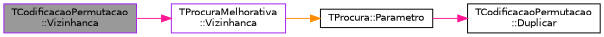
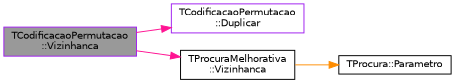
(228, 18) -> (238, 65)
(445, 18) -> (149, 31)
(534, 18) -> (238, 18)
